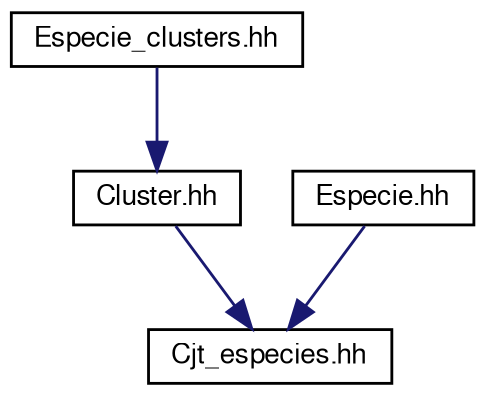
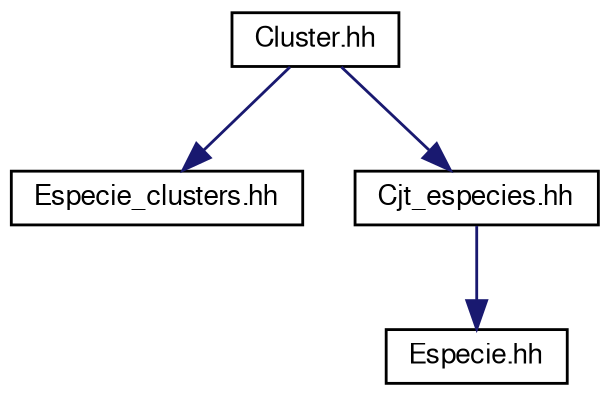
(157, 105) -> (247, 109)
(335, 266) -> (477, 263)
